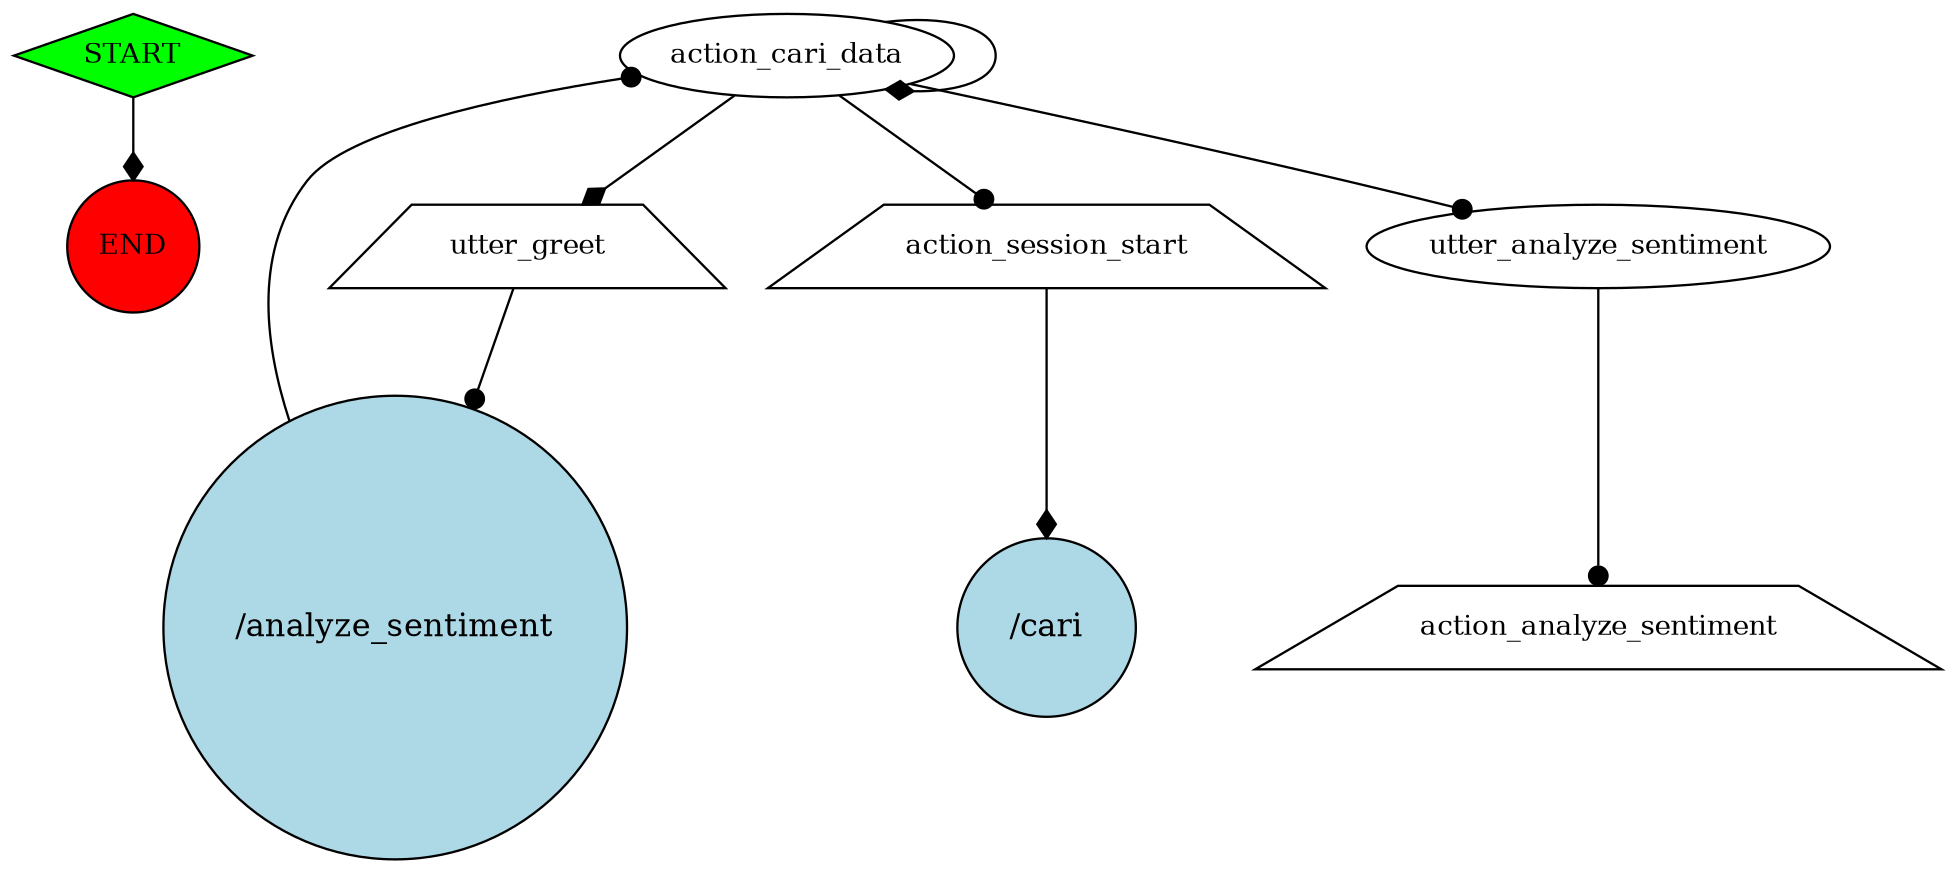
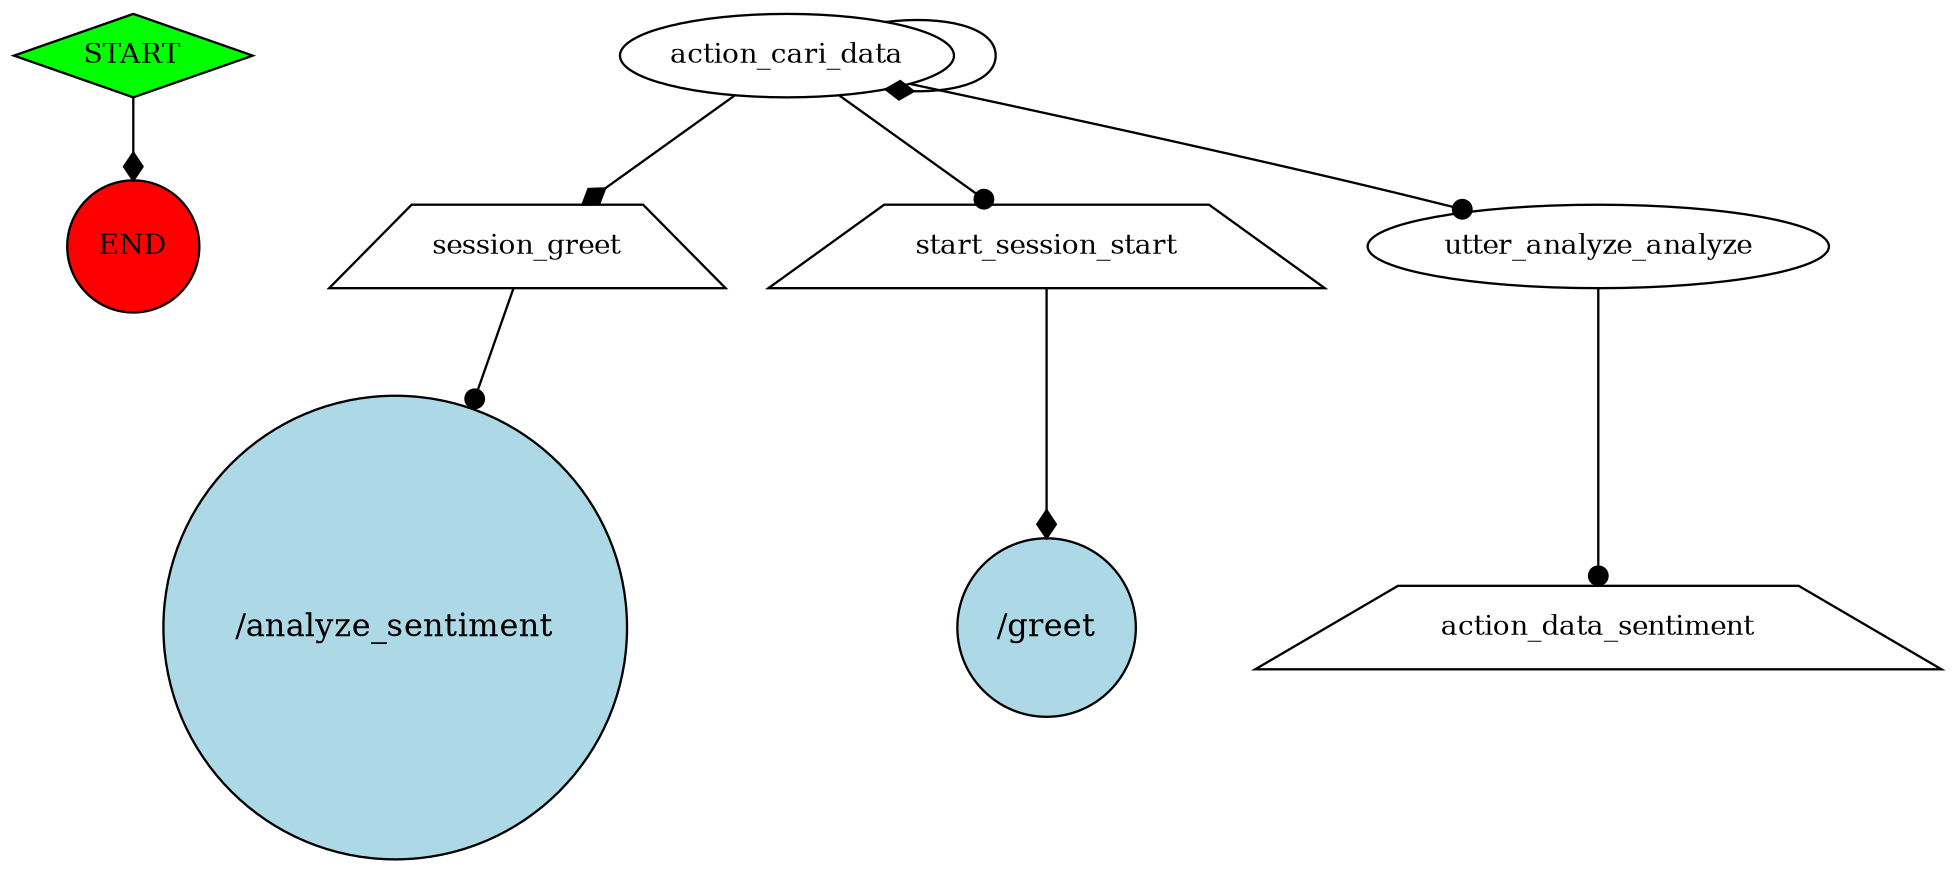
(340, 155) -> none
(527, 246) -> (527, 246)
(1047, 246) -> (1047, 246)
(1598, 246) -> (1598, 246)
(1047, 628) -> (1047, 628)
(1598, 628) -> (1598, 628)
